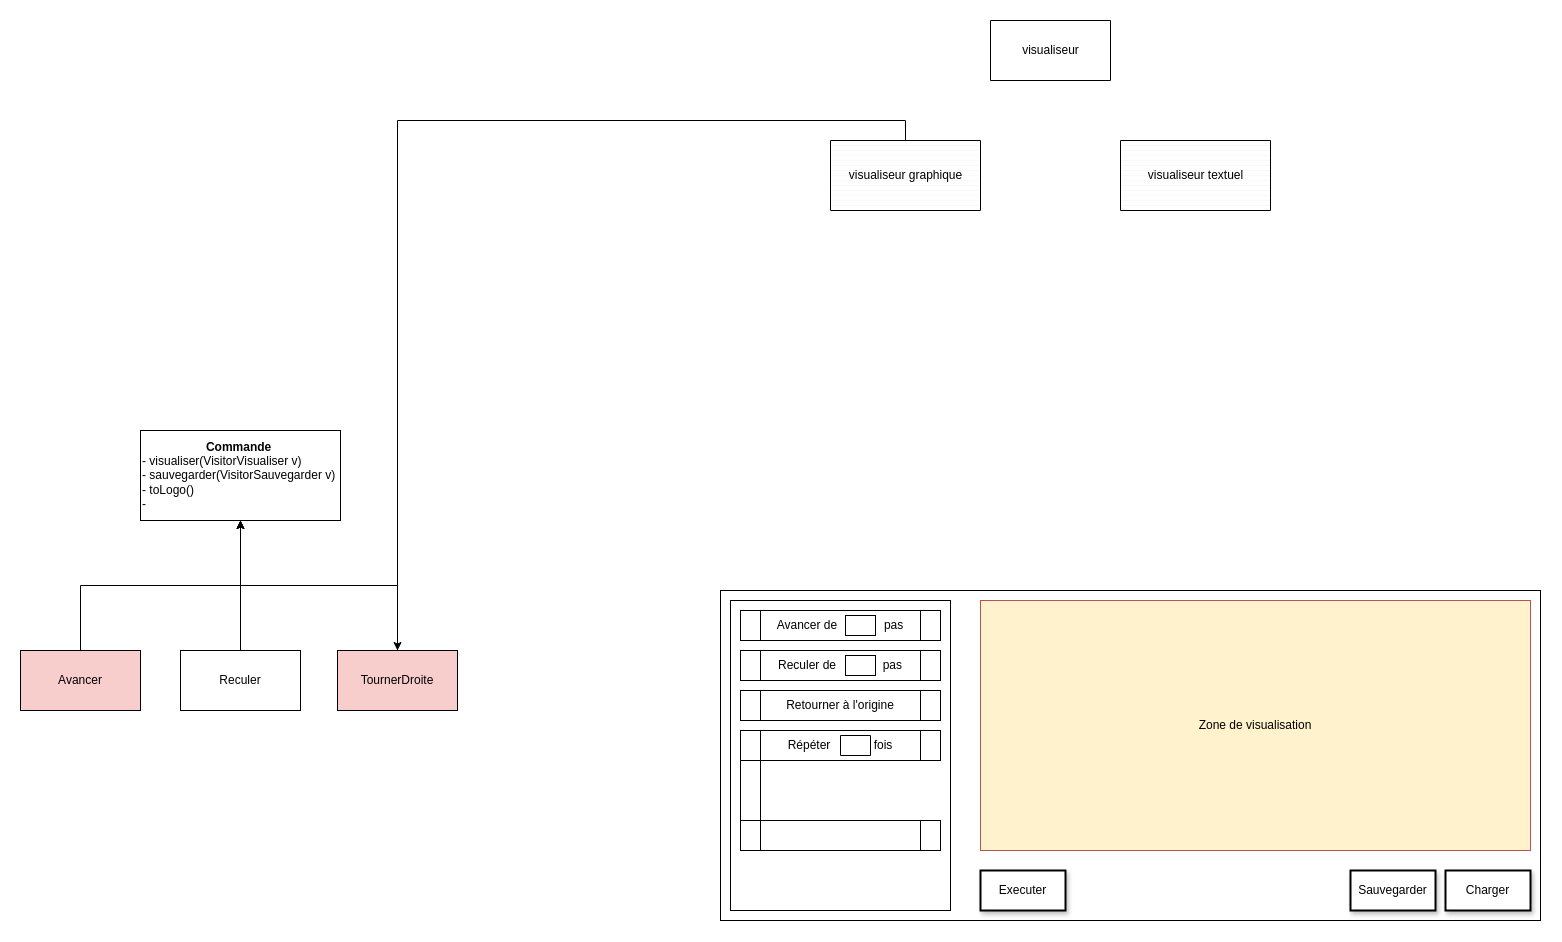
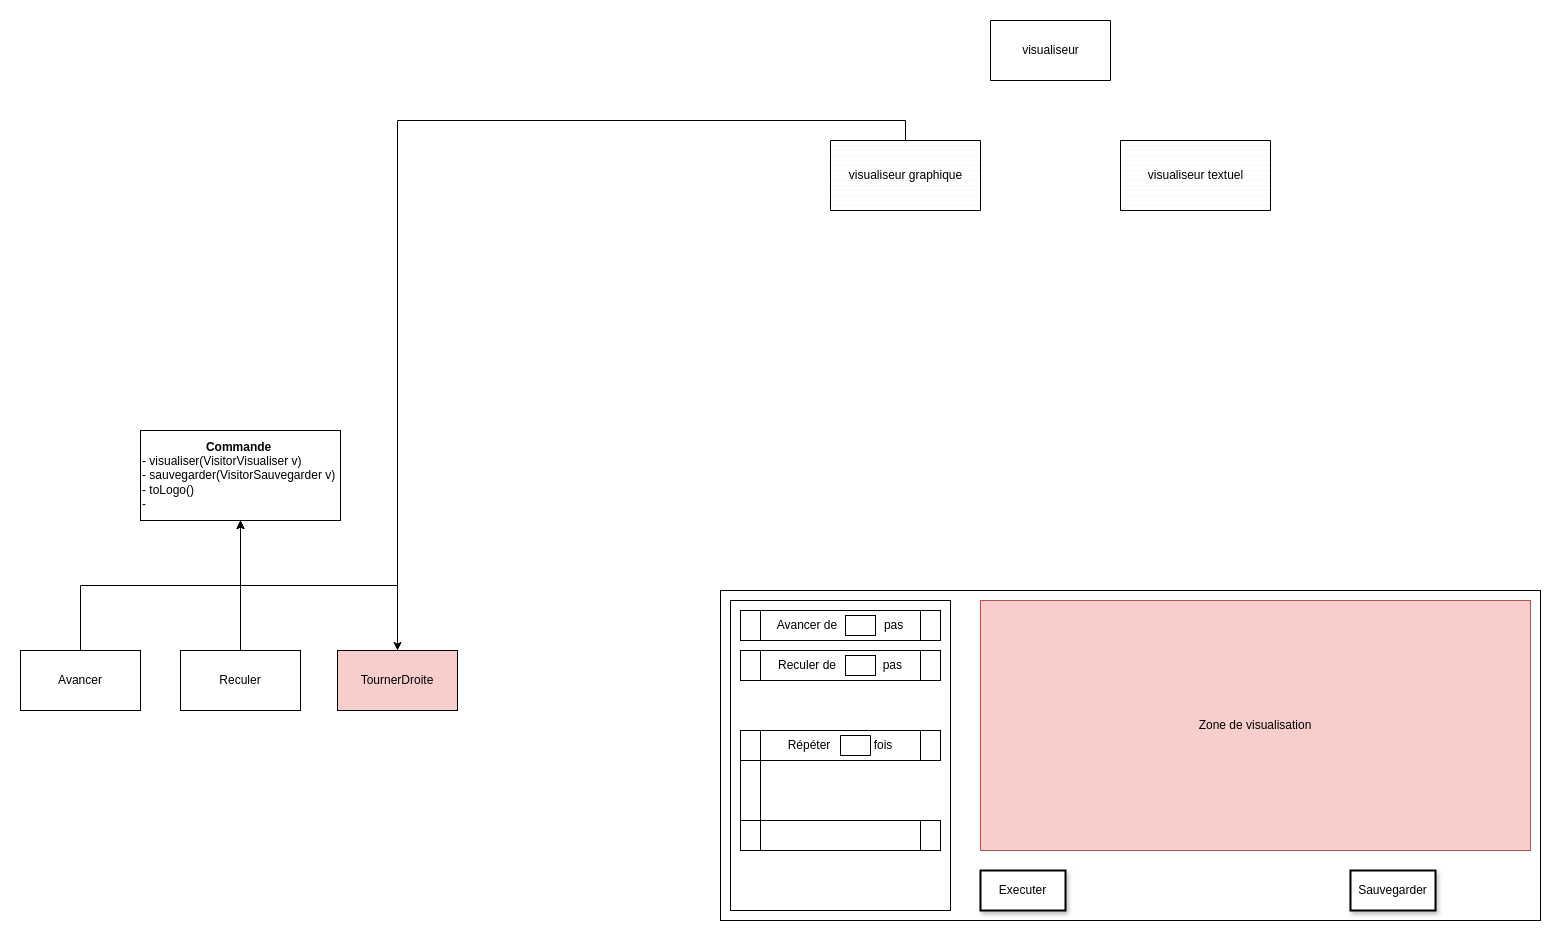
(81, 681) -> (81, 681)
(841, 706) -> none
(1256, 726) -> (1256, 726)
(1488, 891) -> none
